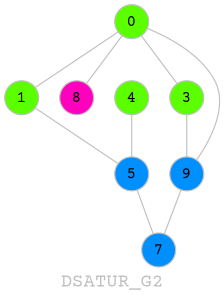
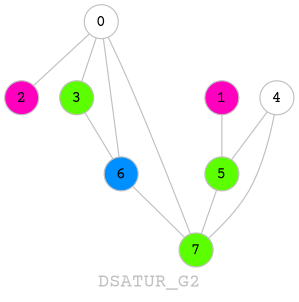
(132, 22) -> (101, 22)
(77, 60) -> (151, 135)
(22, 98) -> (222, 98)
(77, 98) -> (22, 98)
(132, 98) -> (277, 98)
(132, 174) -> (222, 174)
(187, 174) -> (121, 174)
none -> (253, 183)
(159, 250) -> (196, 250)
